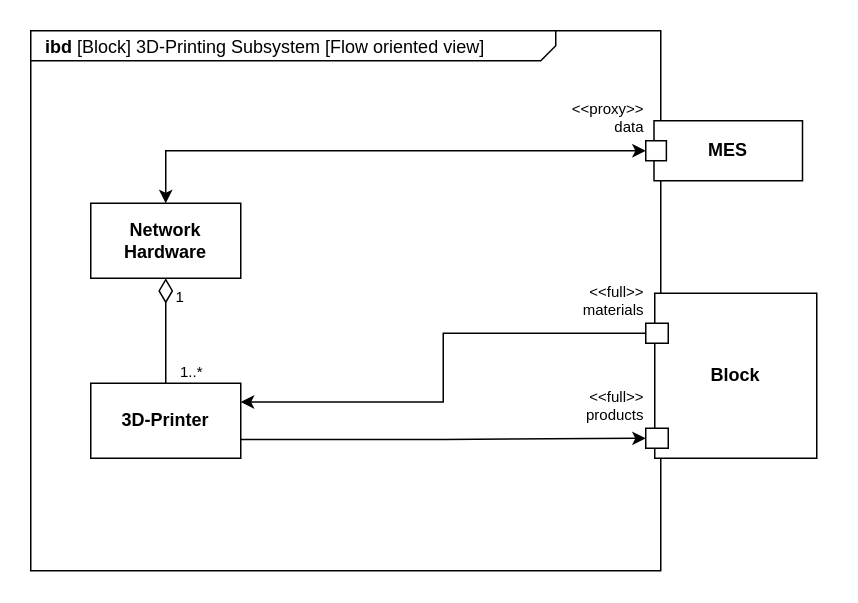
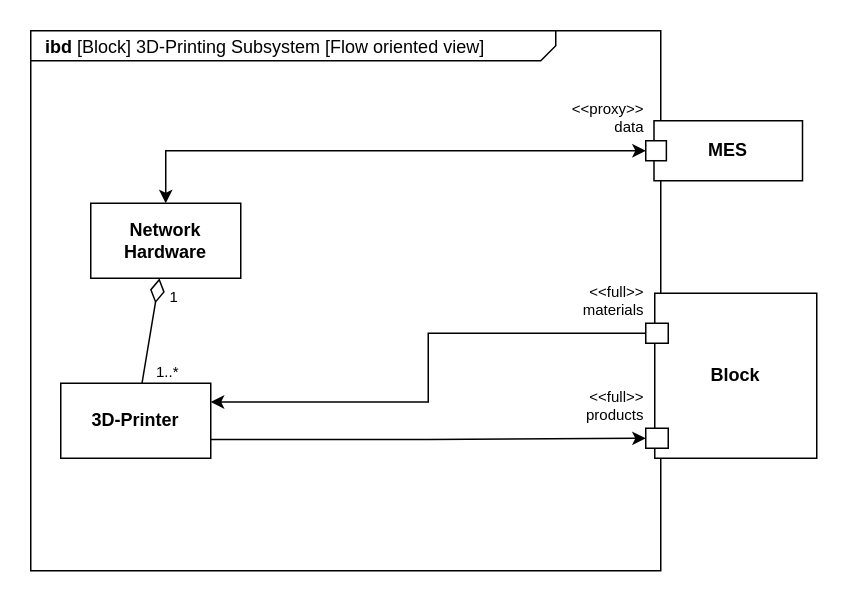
(166, 421) -> (136, 421)
